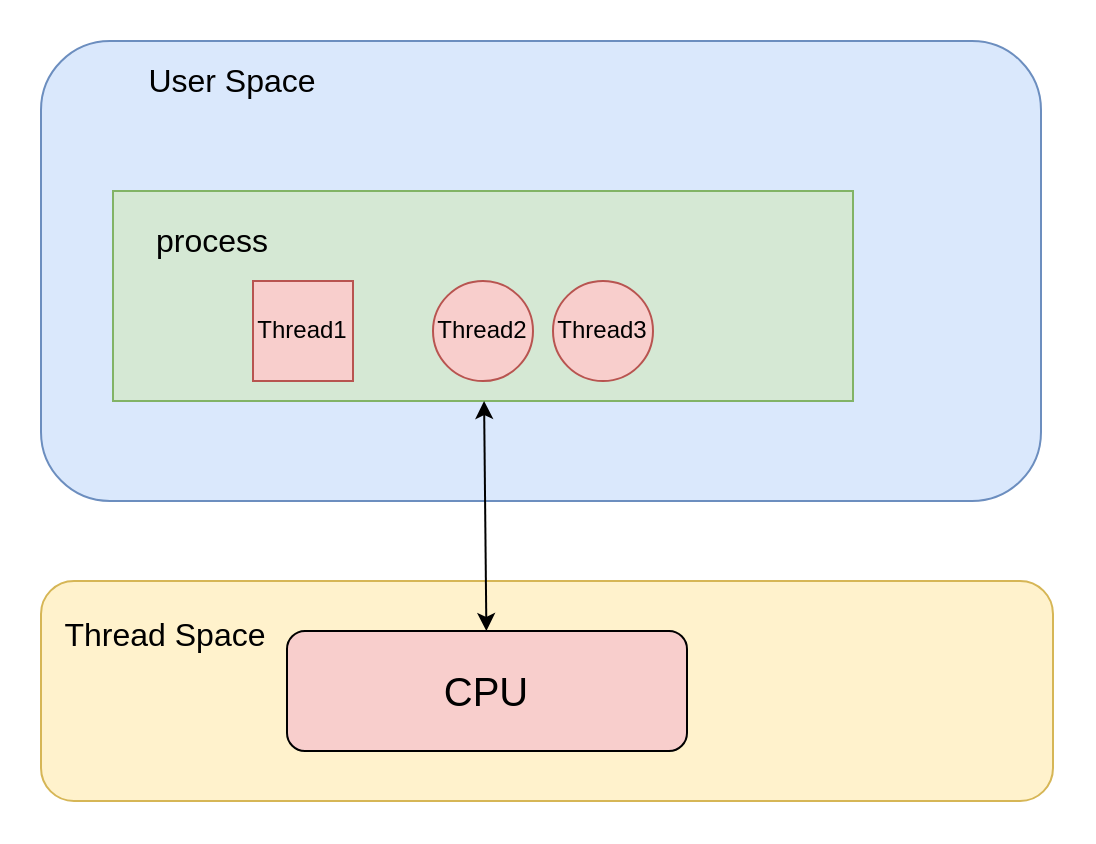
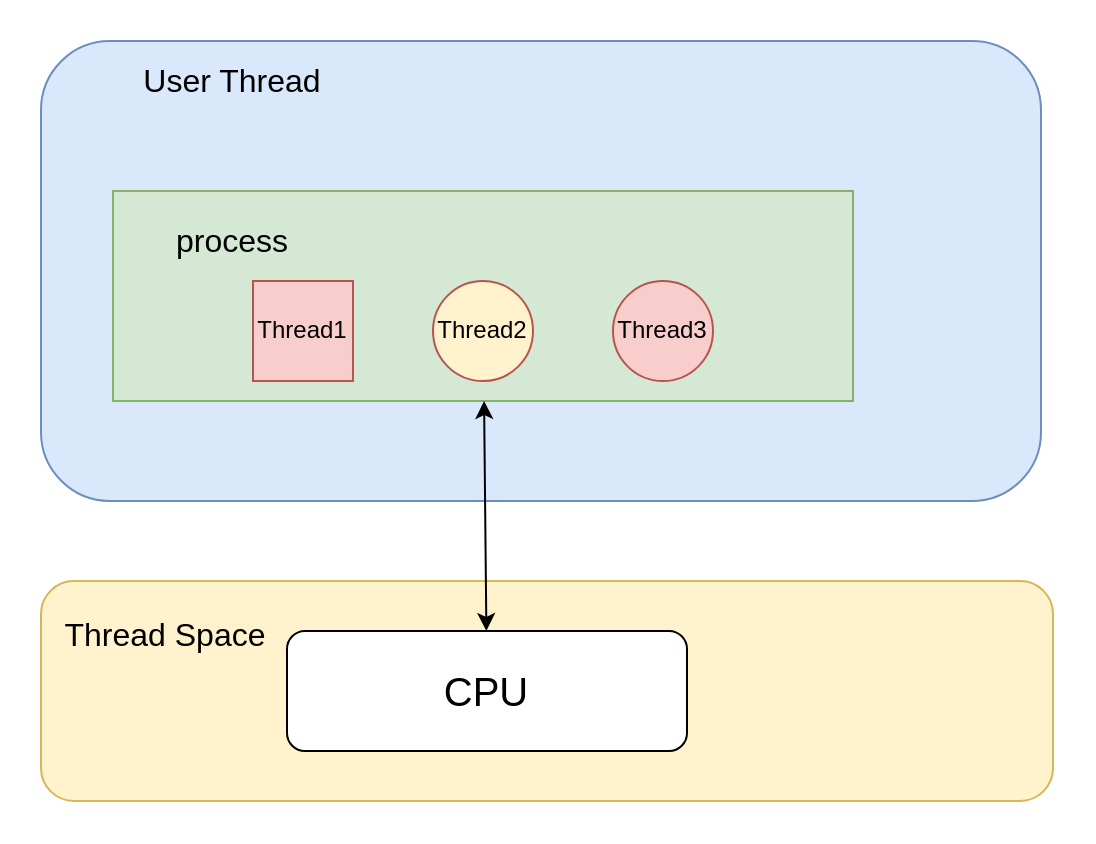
(233, 81) -> (233, 81)
(213, 241) -> (233, 241)
(483, 331) -> (483, 331)
(603, 331) -> (663, 331)
(487, 691) -> (487, 691)
